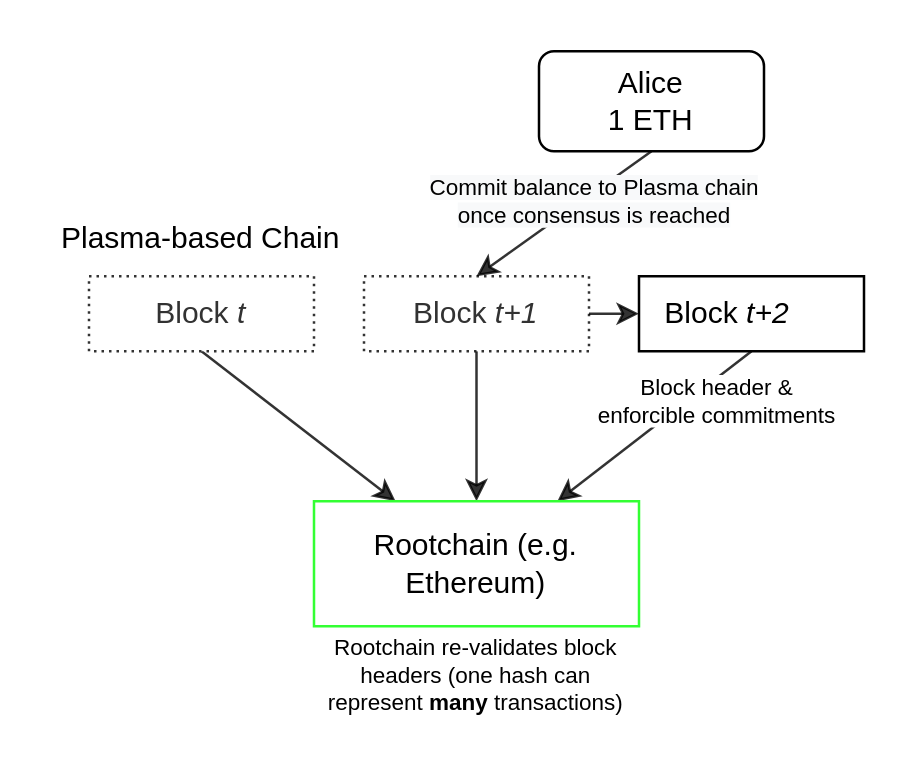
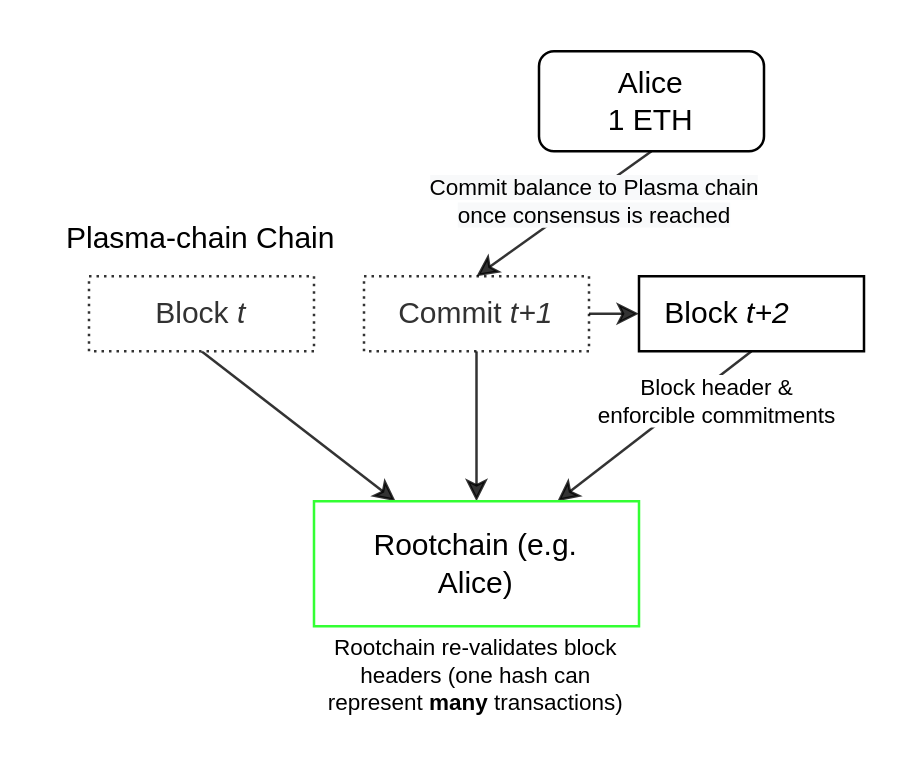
(201, 239) -> (201, 239)
(476, 314) -> (476, 314)
(476, 564) -> (476, 564)
